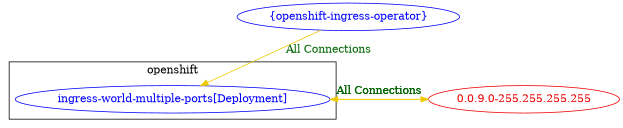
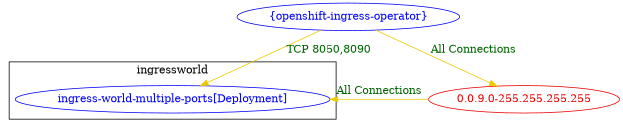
(329, 50) -> (329, 50)
(173, 71) -> (173, 71)
(375, 99) -> (433, 57)
